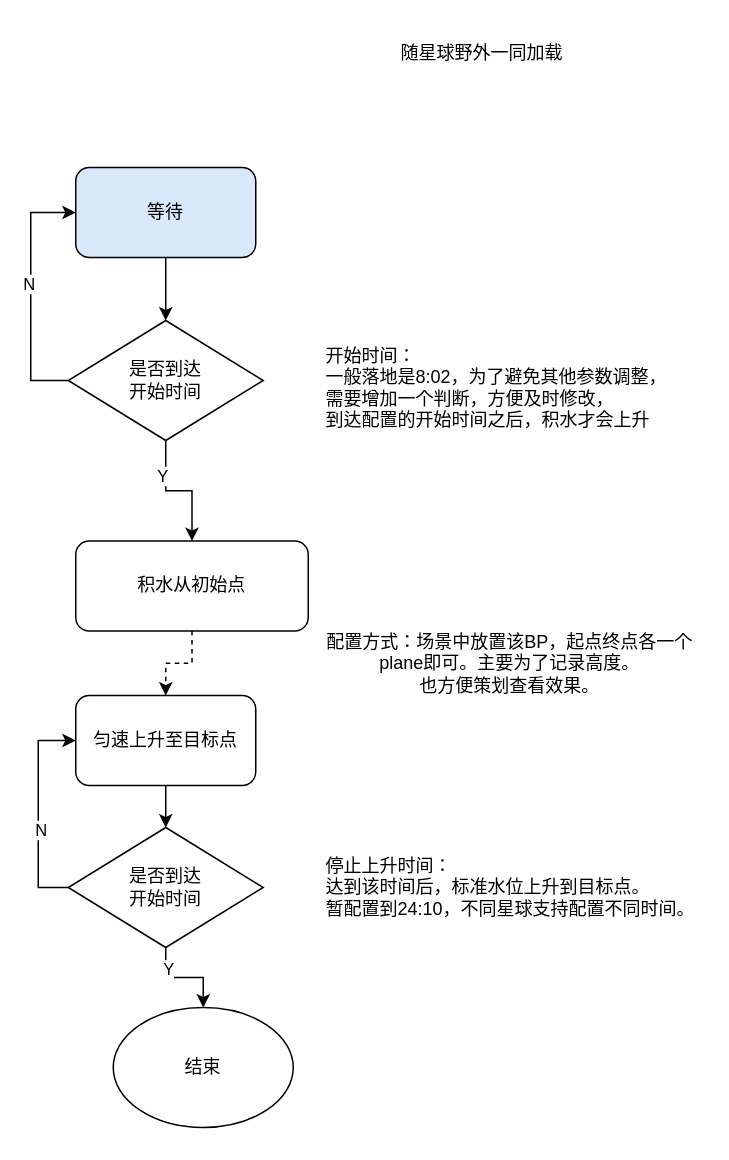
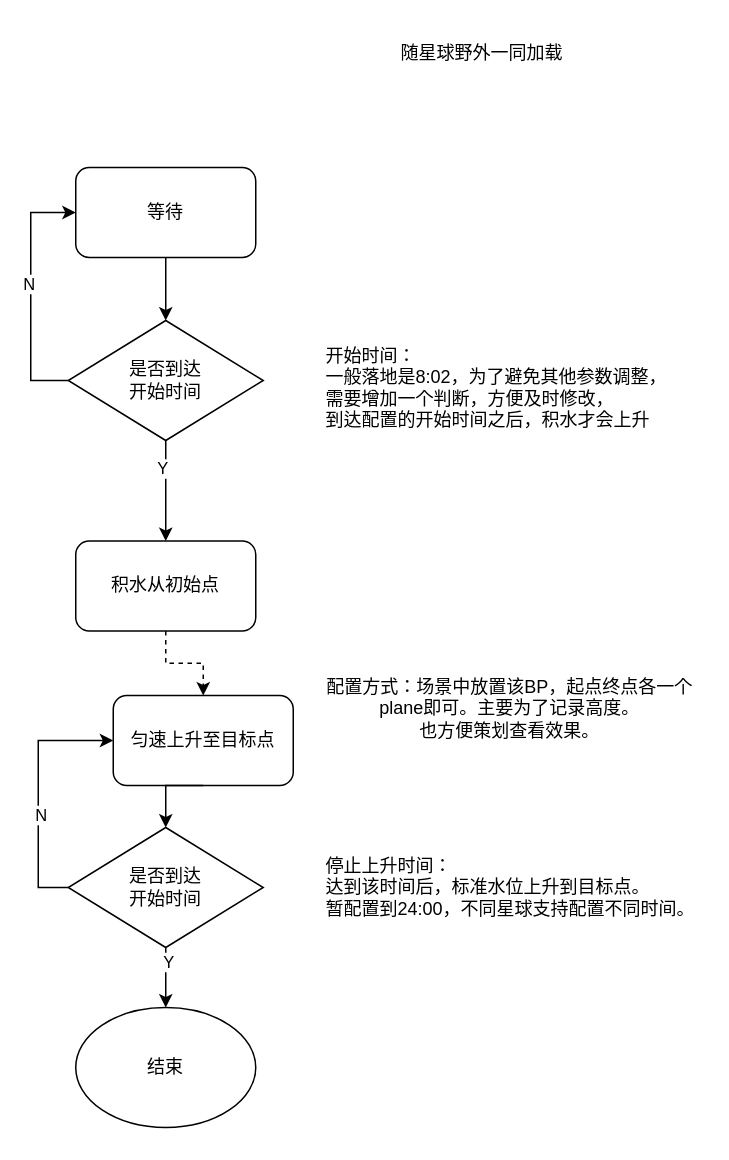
(166, 212) -> (166, 212)
(192, 586) -> (166, 586)
(510, 664) -> (510, 709)
(166, 740) -> (203, 740)
(511, 887) -> (511, 887)
(203, 1067) -> (166, 1067)
